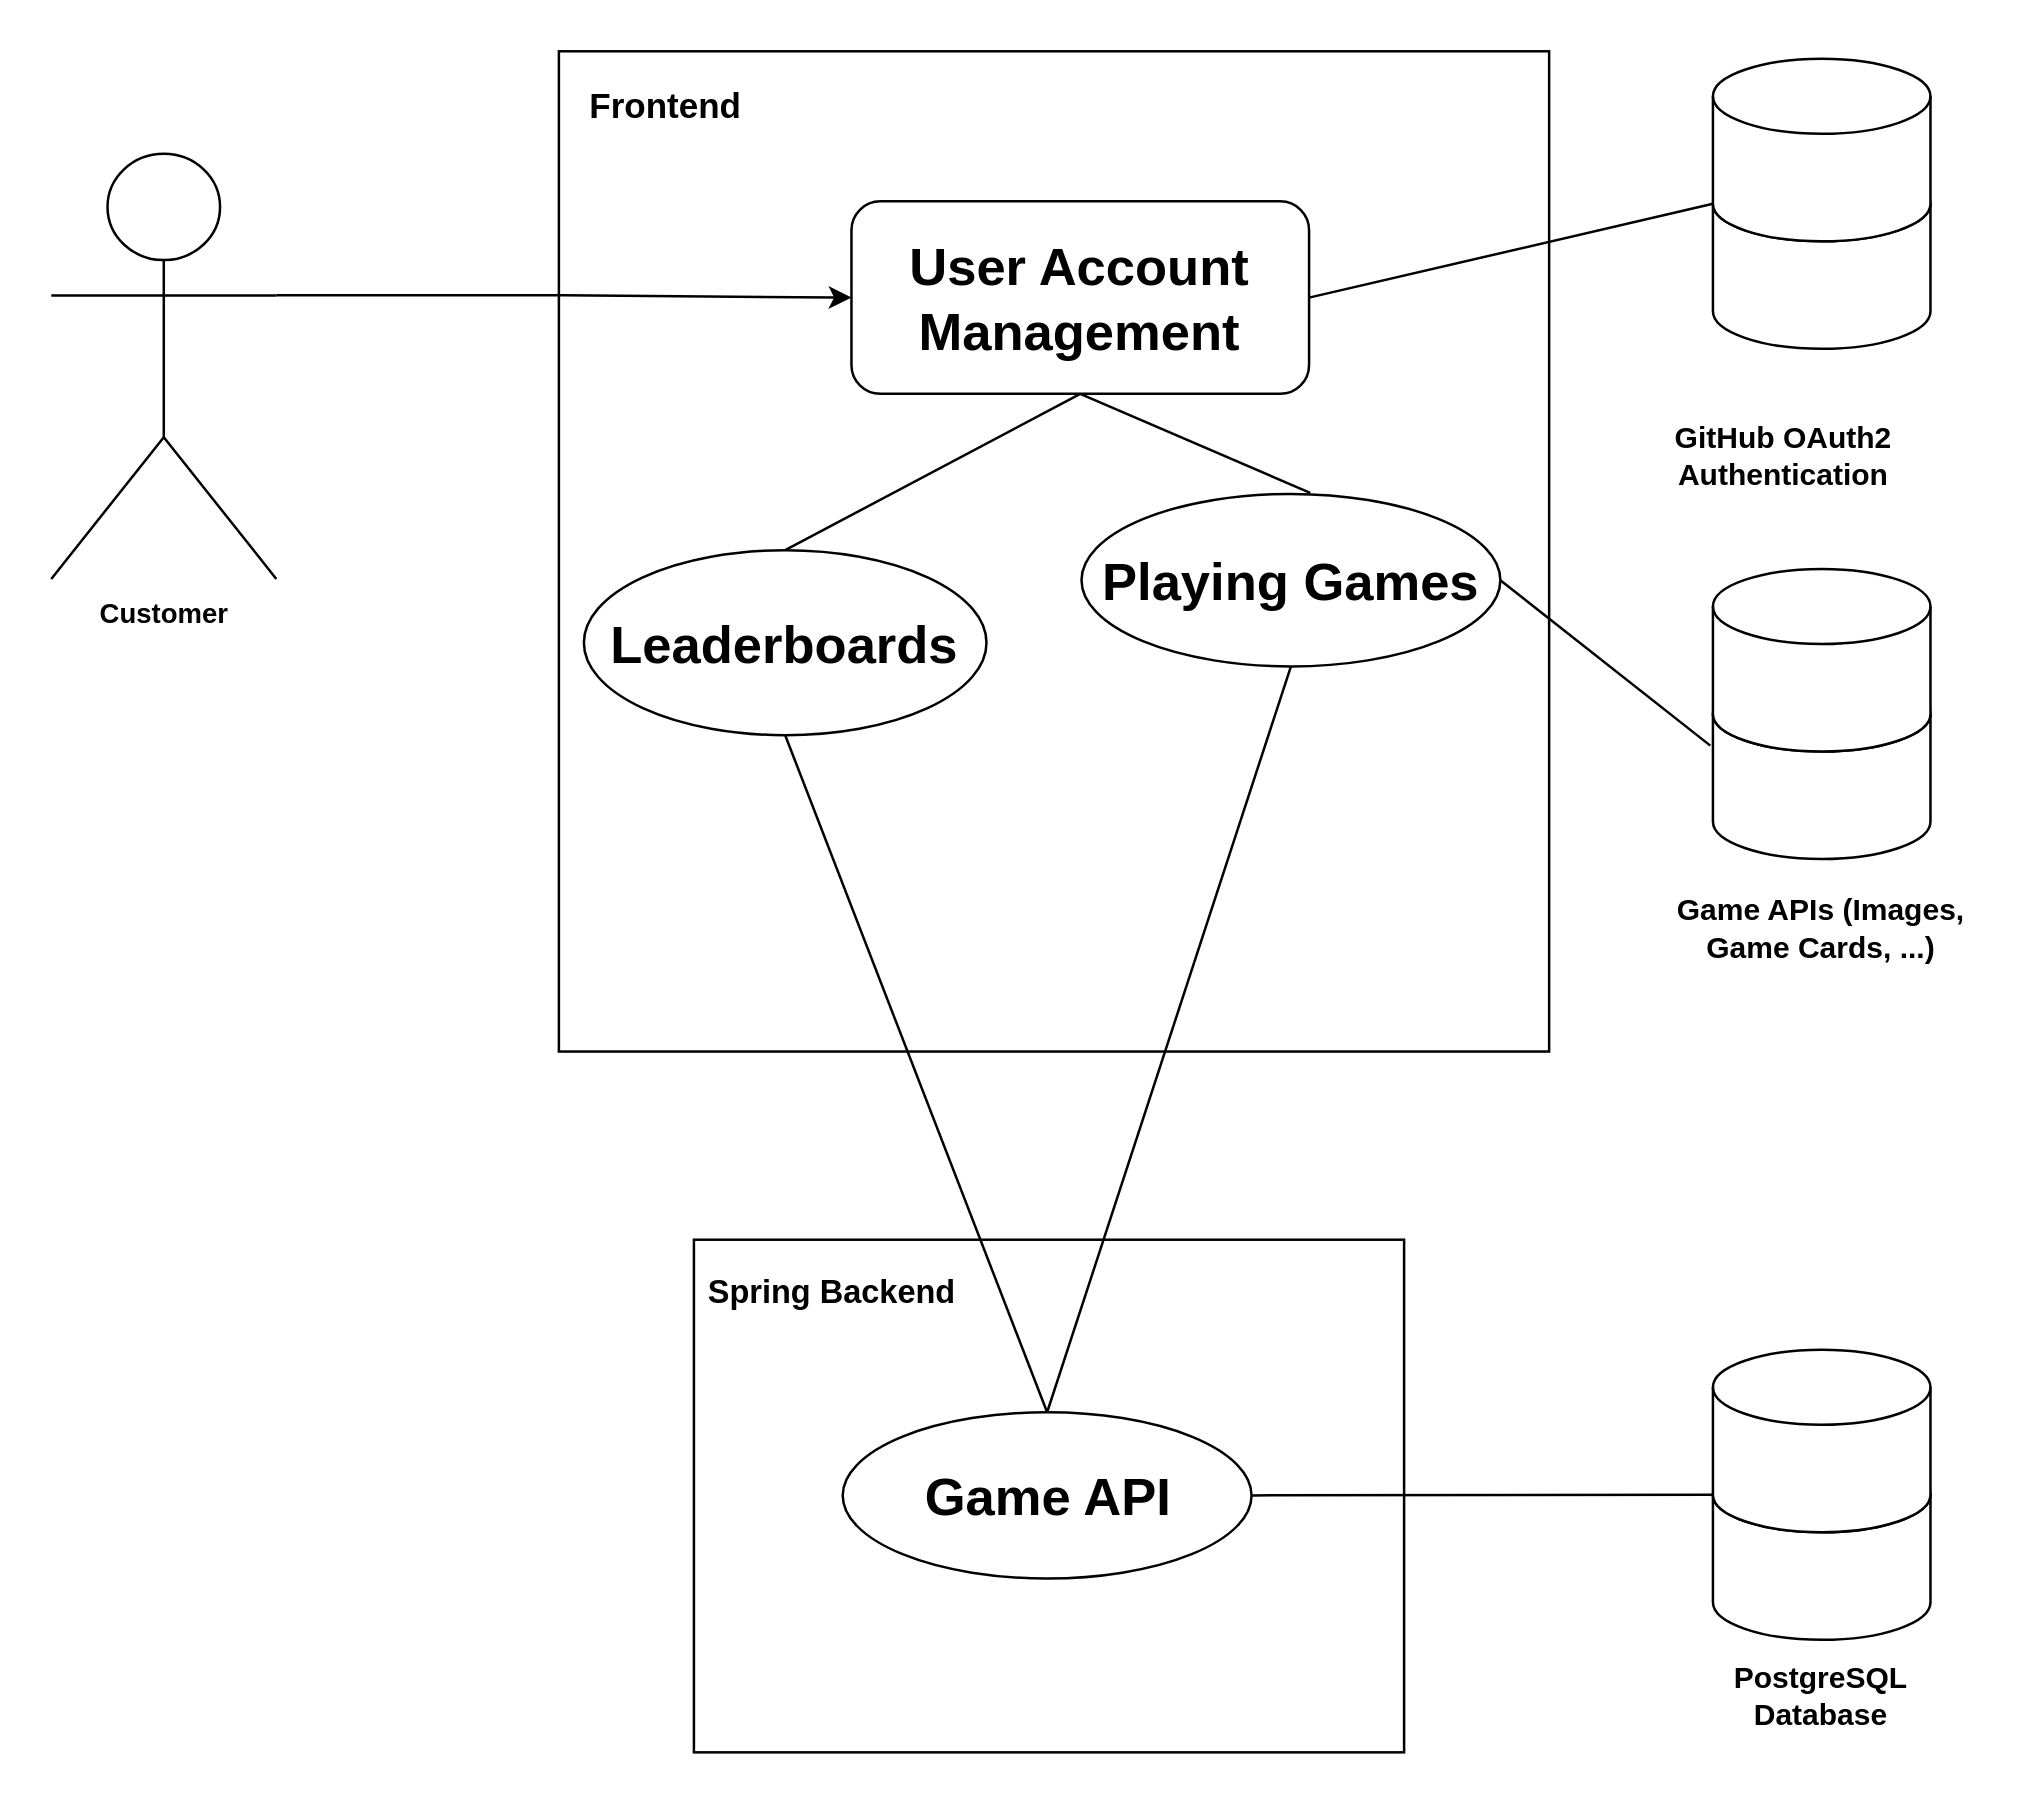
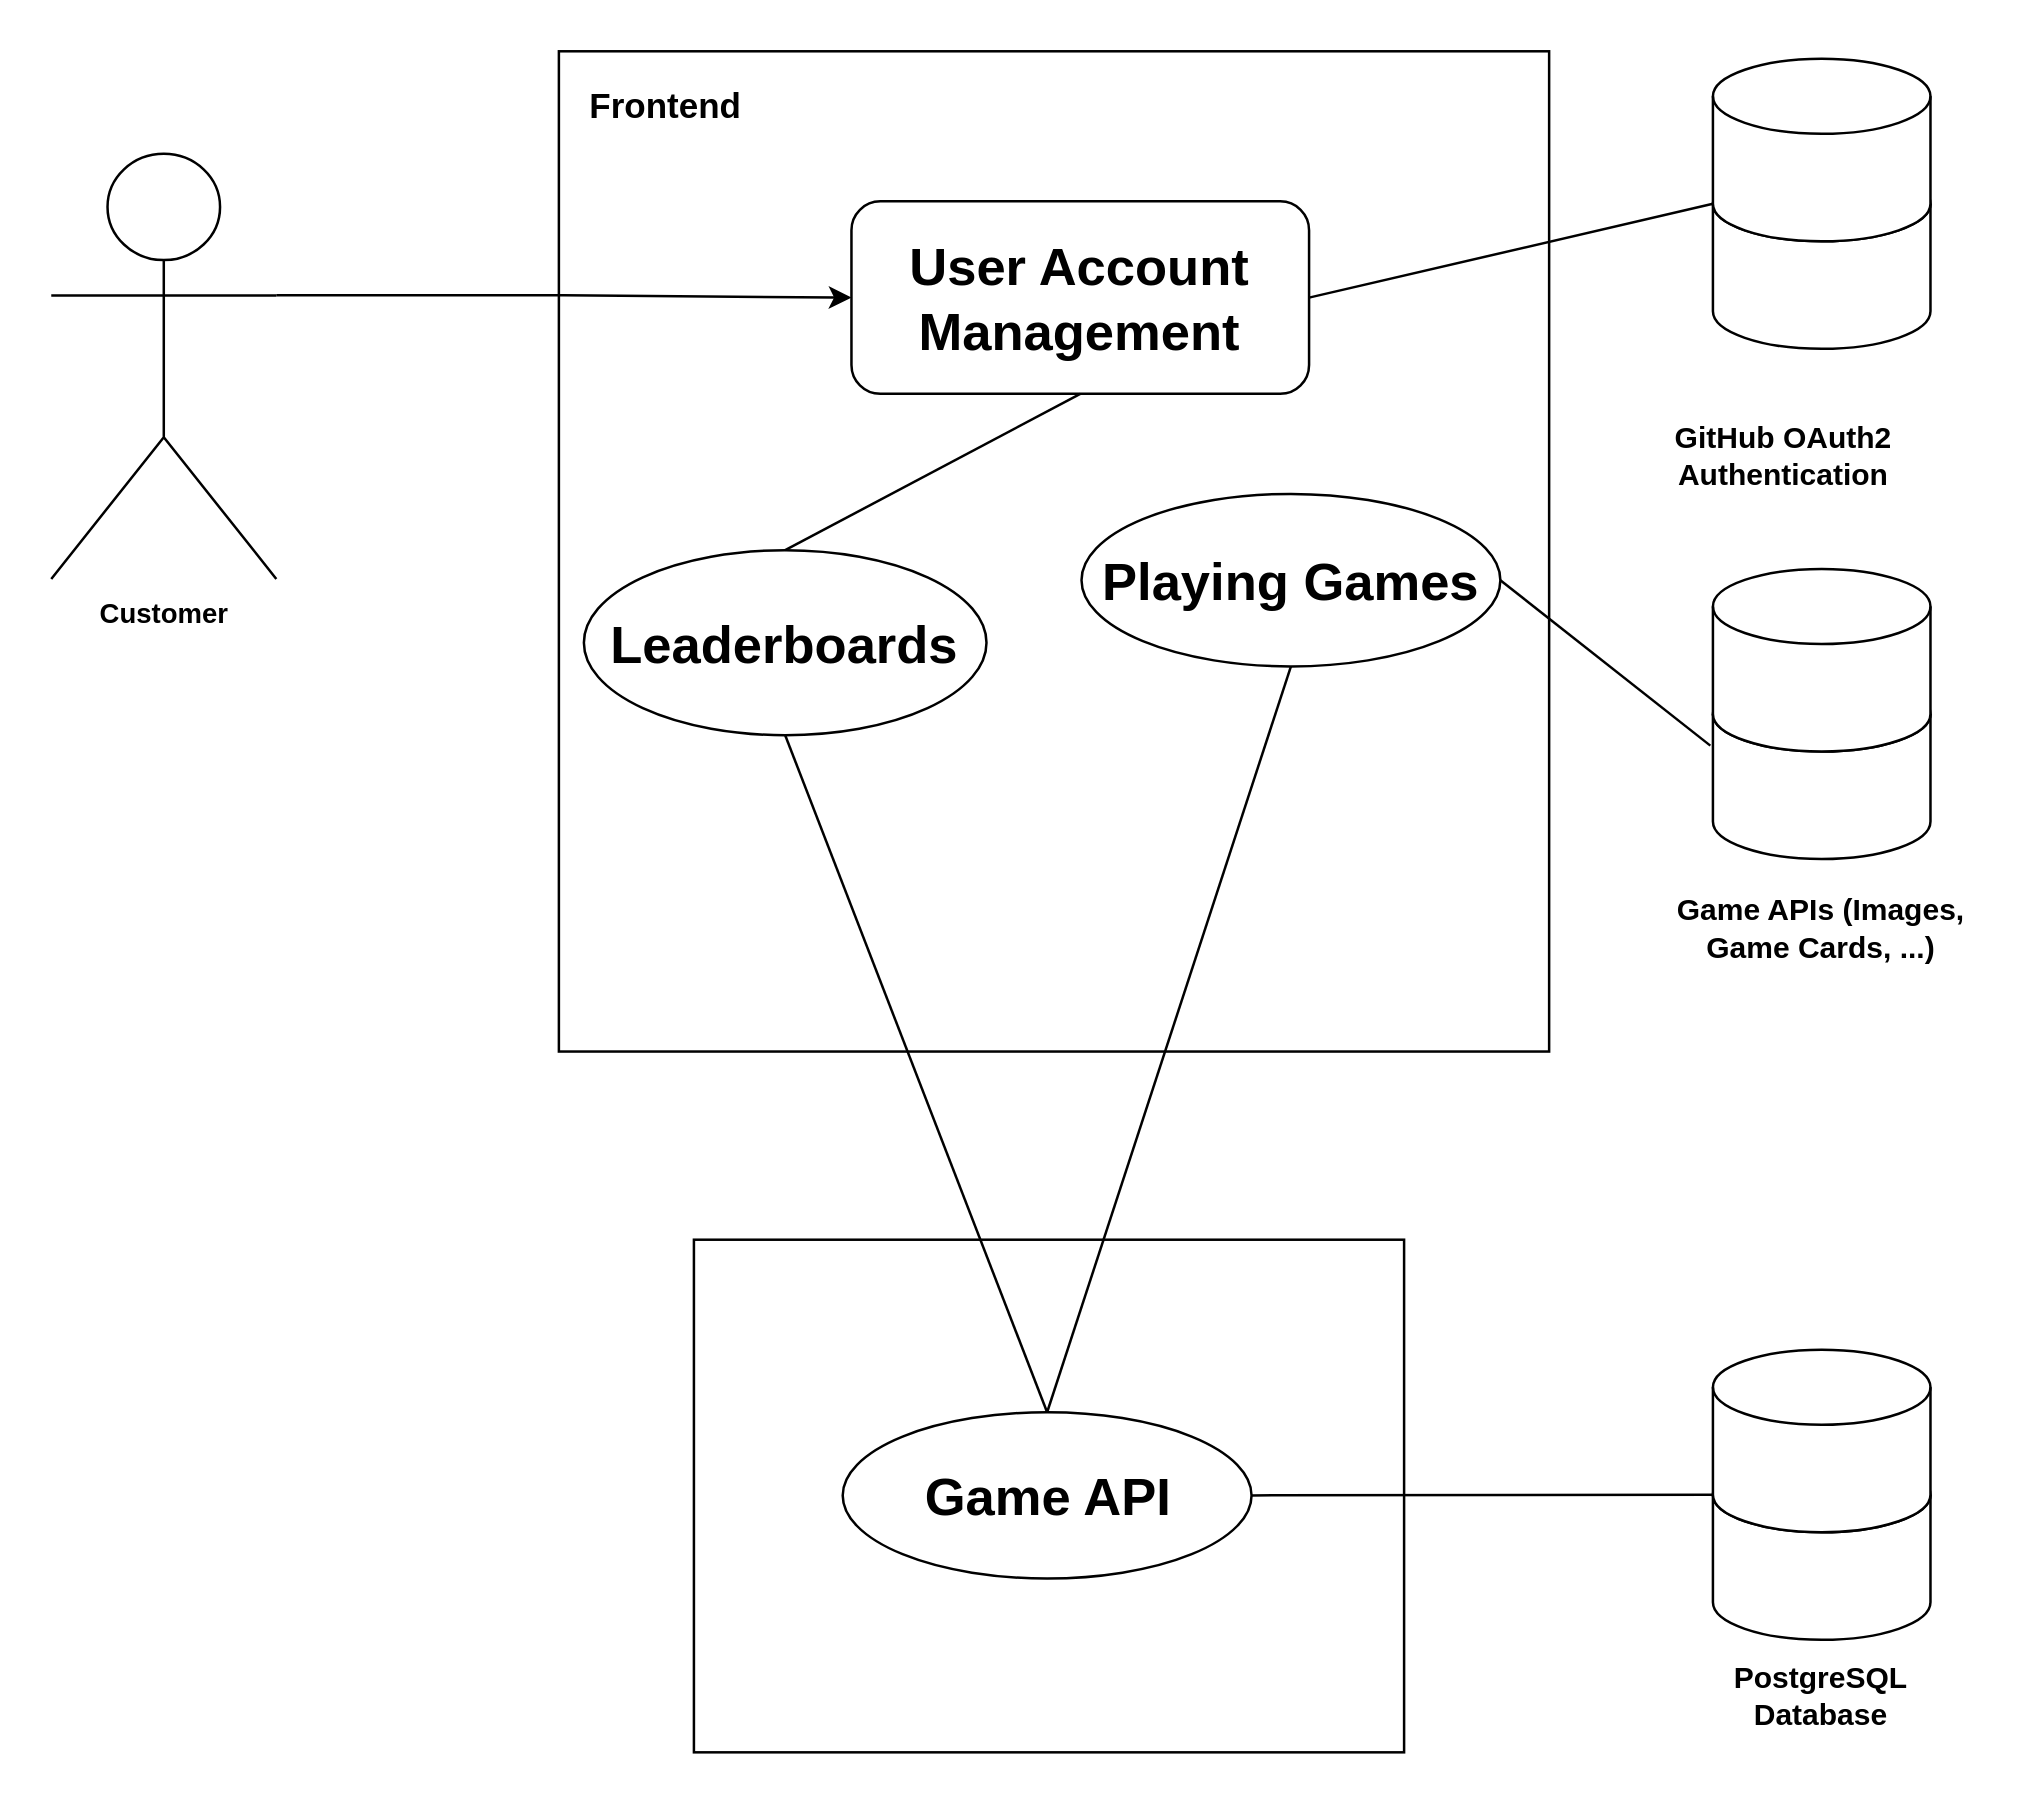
(1196, 444) -> none
(833, 1292) -> none
